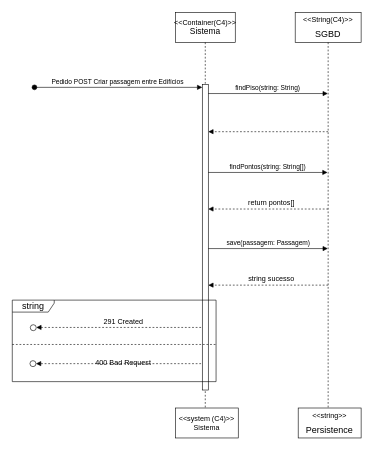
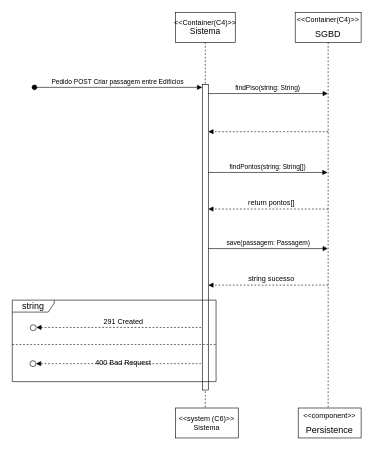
(329, 27) -> (329, 27)
(207, 423) -> (207, 423)
(330, 423) -> (330, 423)
